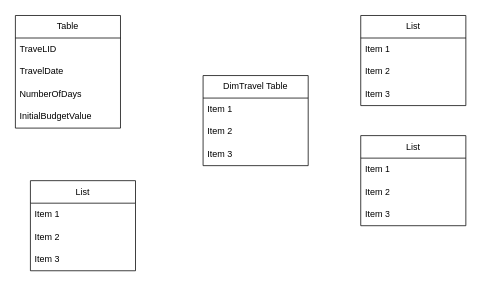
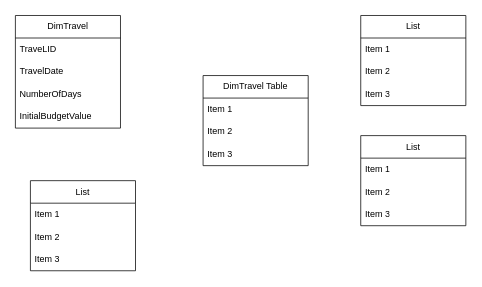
(68, 27) -> (68, 27)
